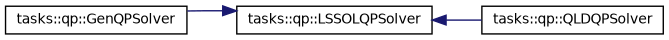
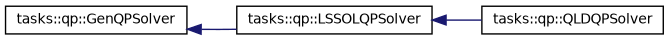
(205, 11) -> (219, 29)
